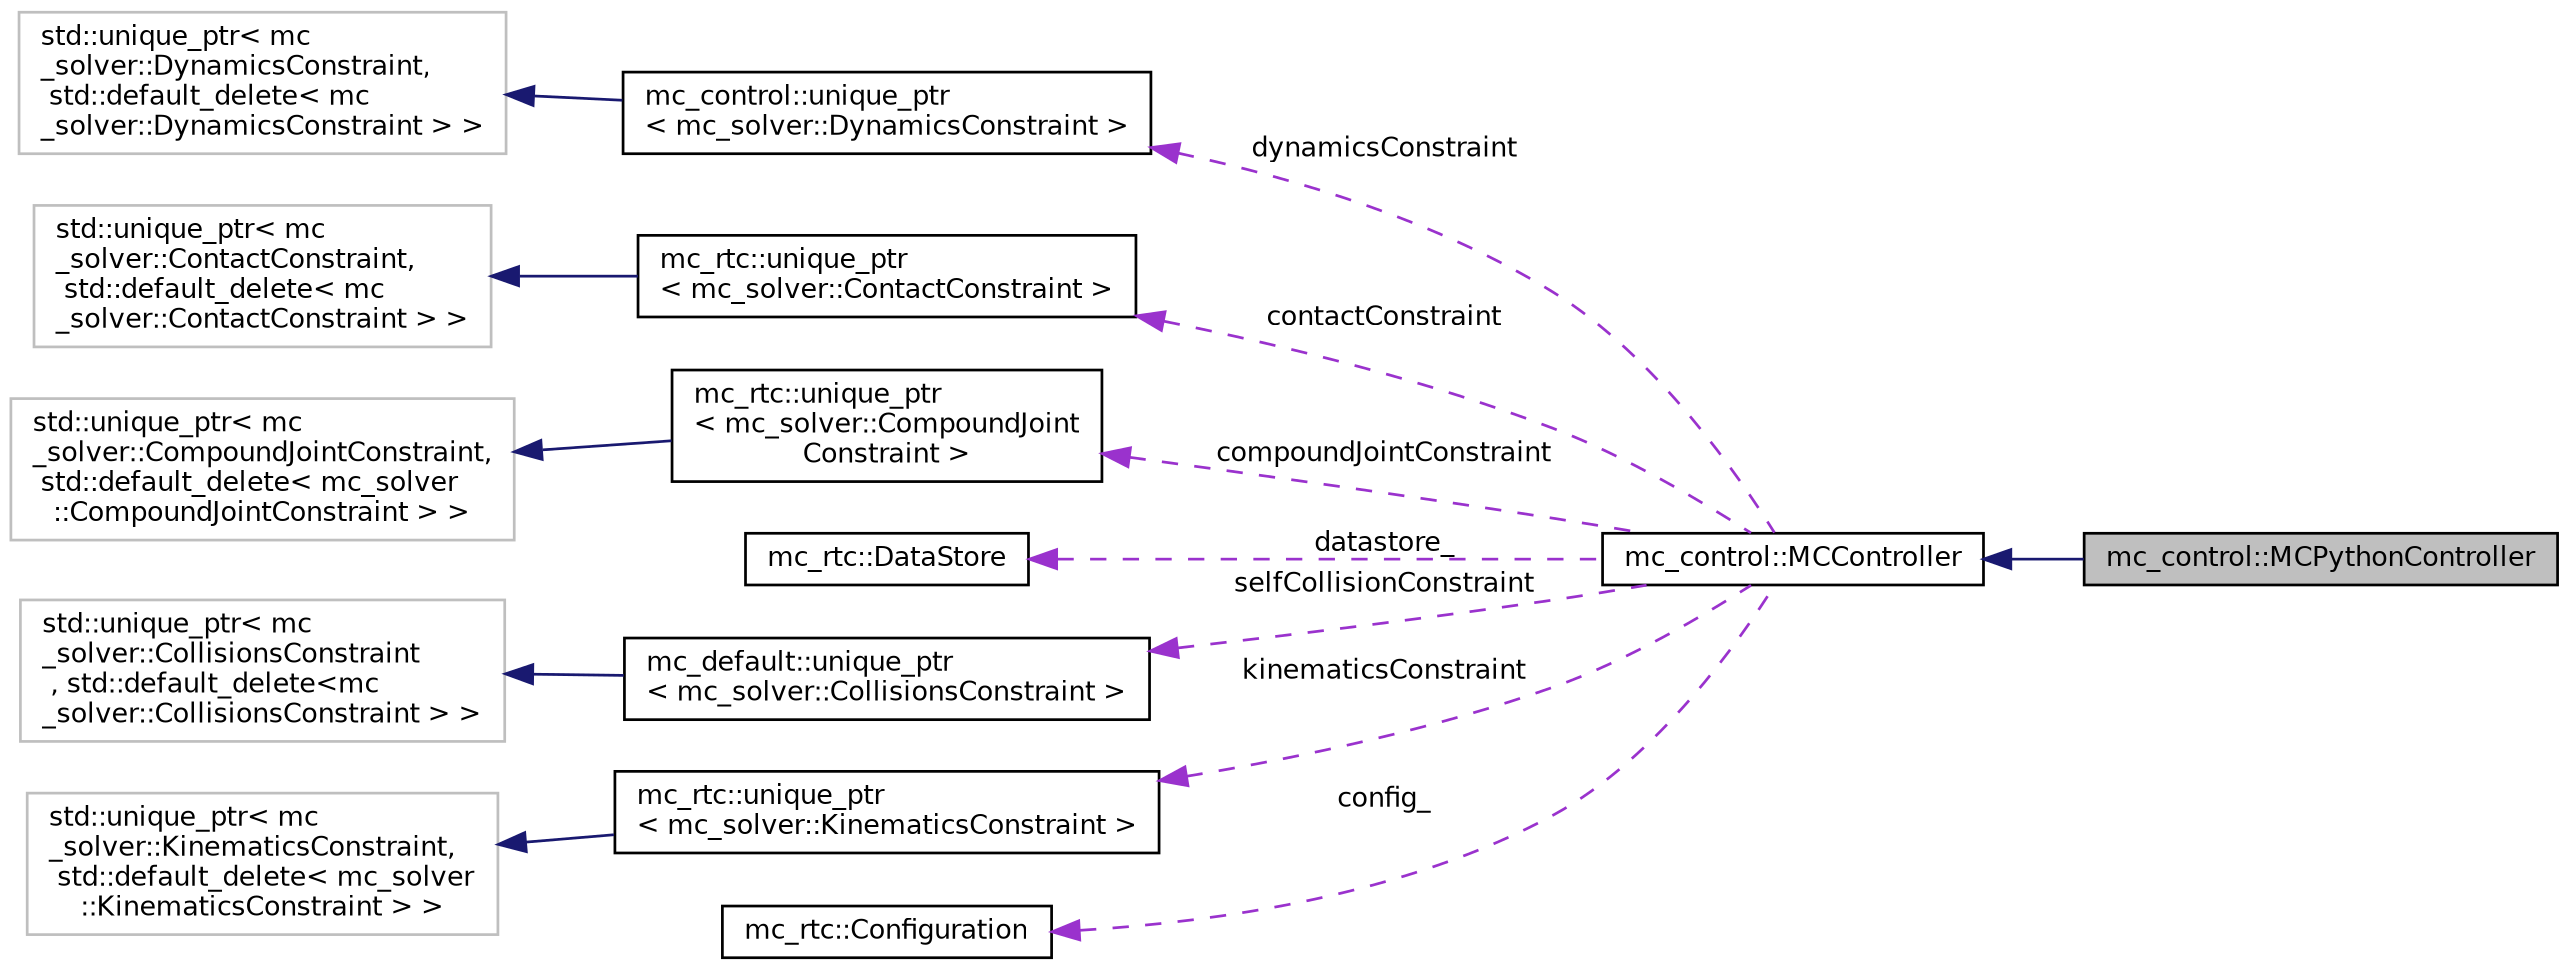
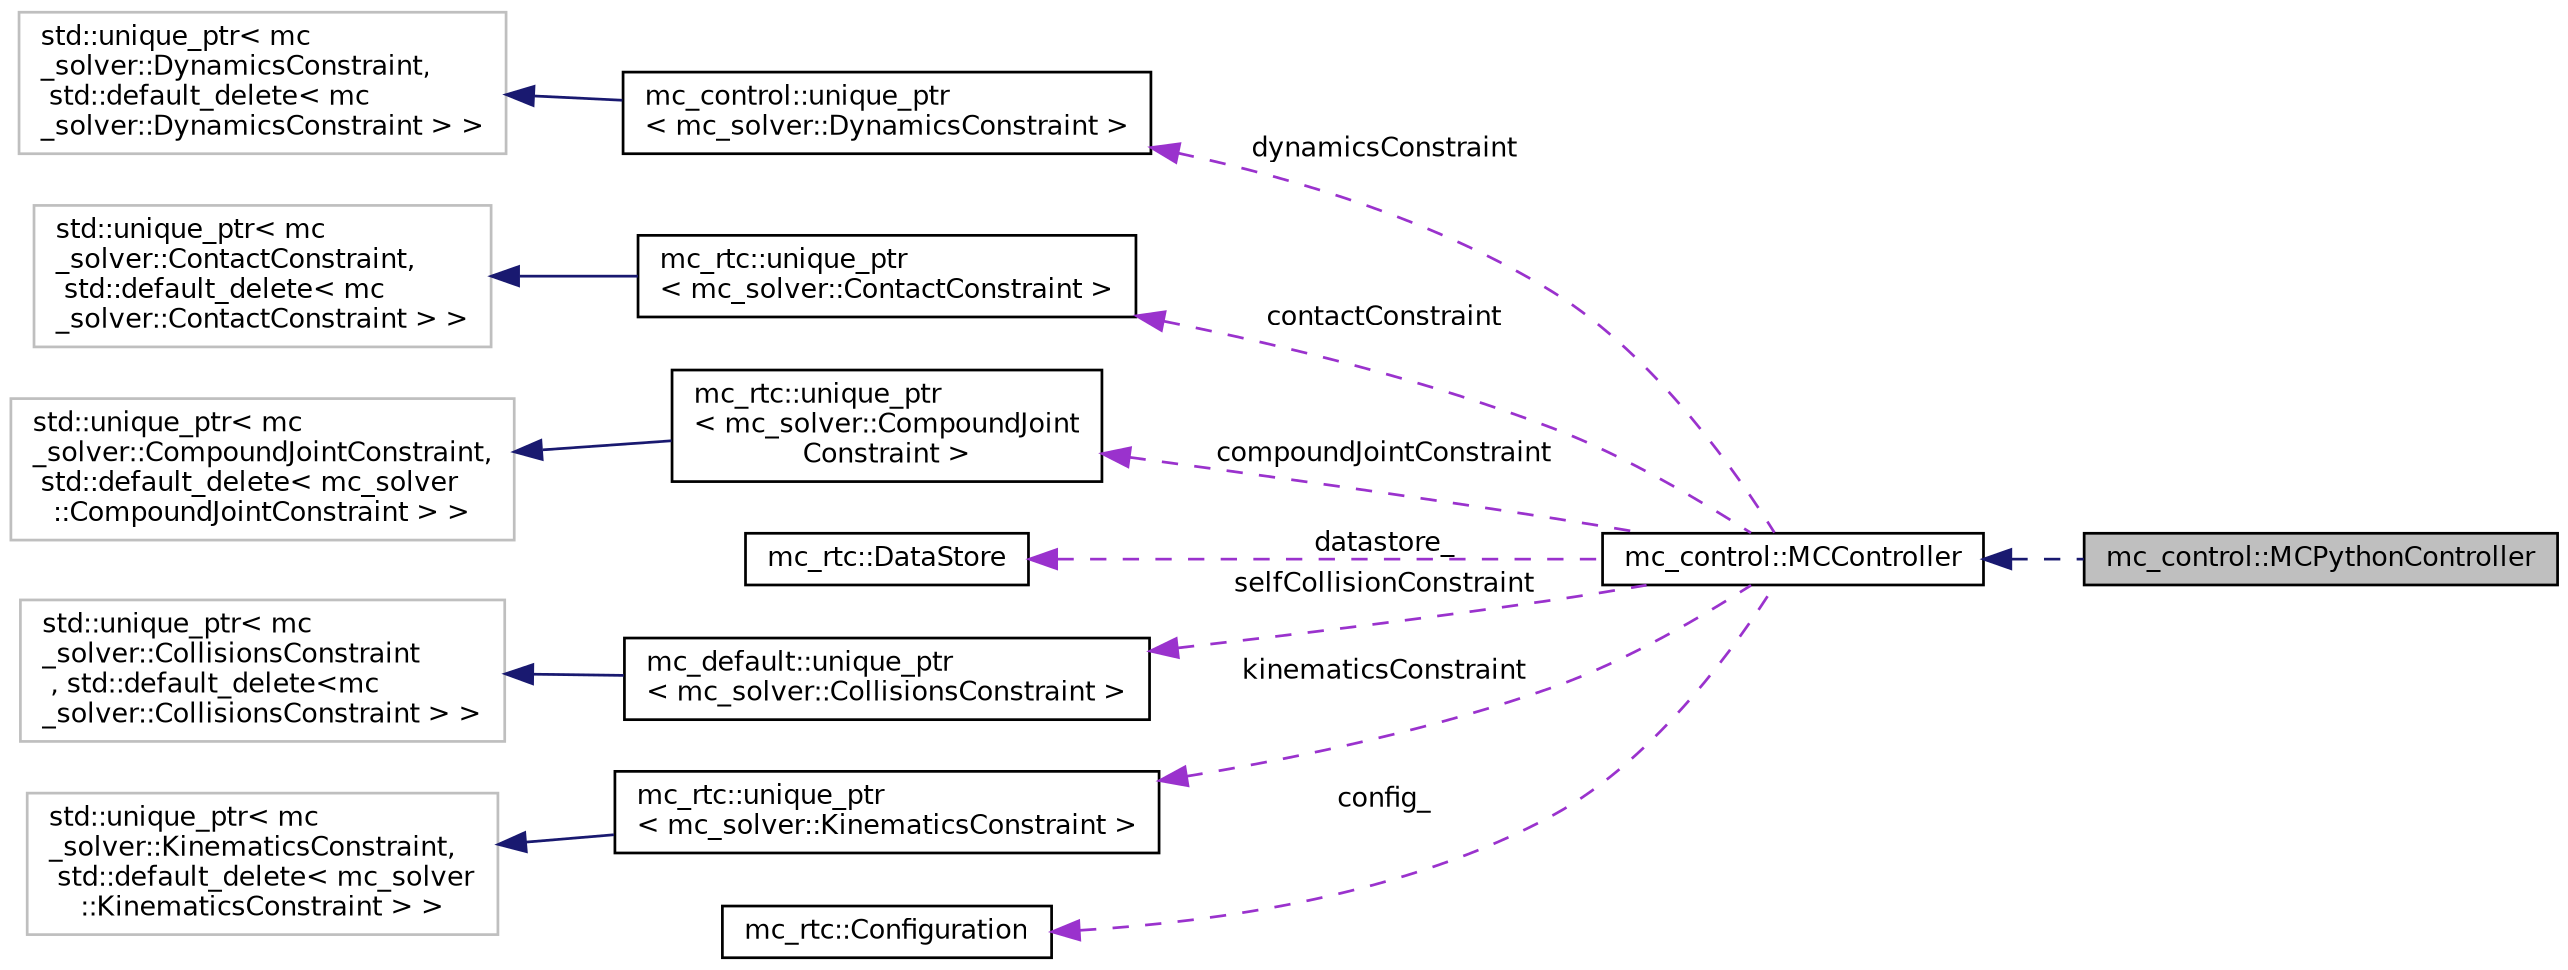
(2048, 559) -> (2048, 559)
